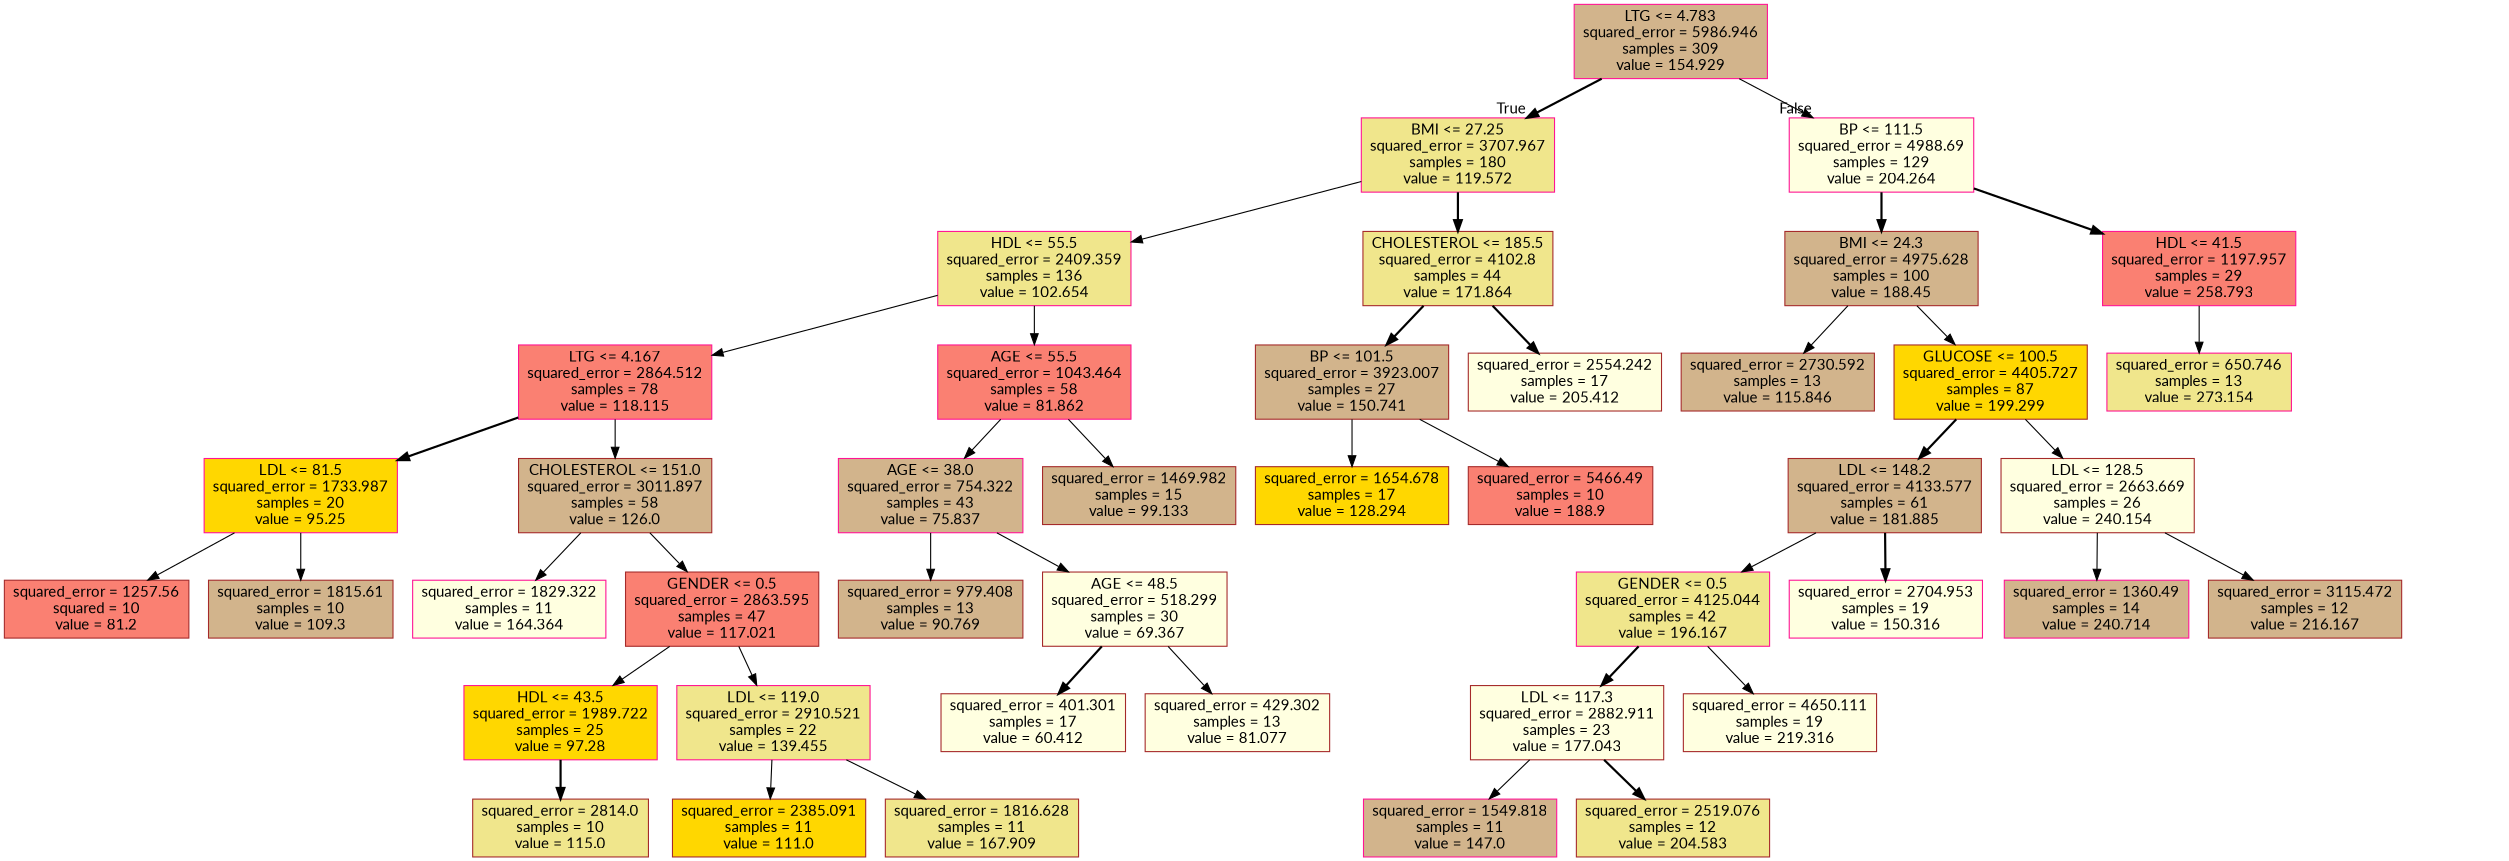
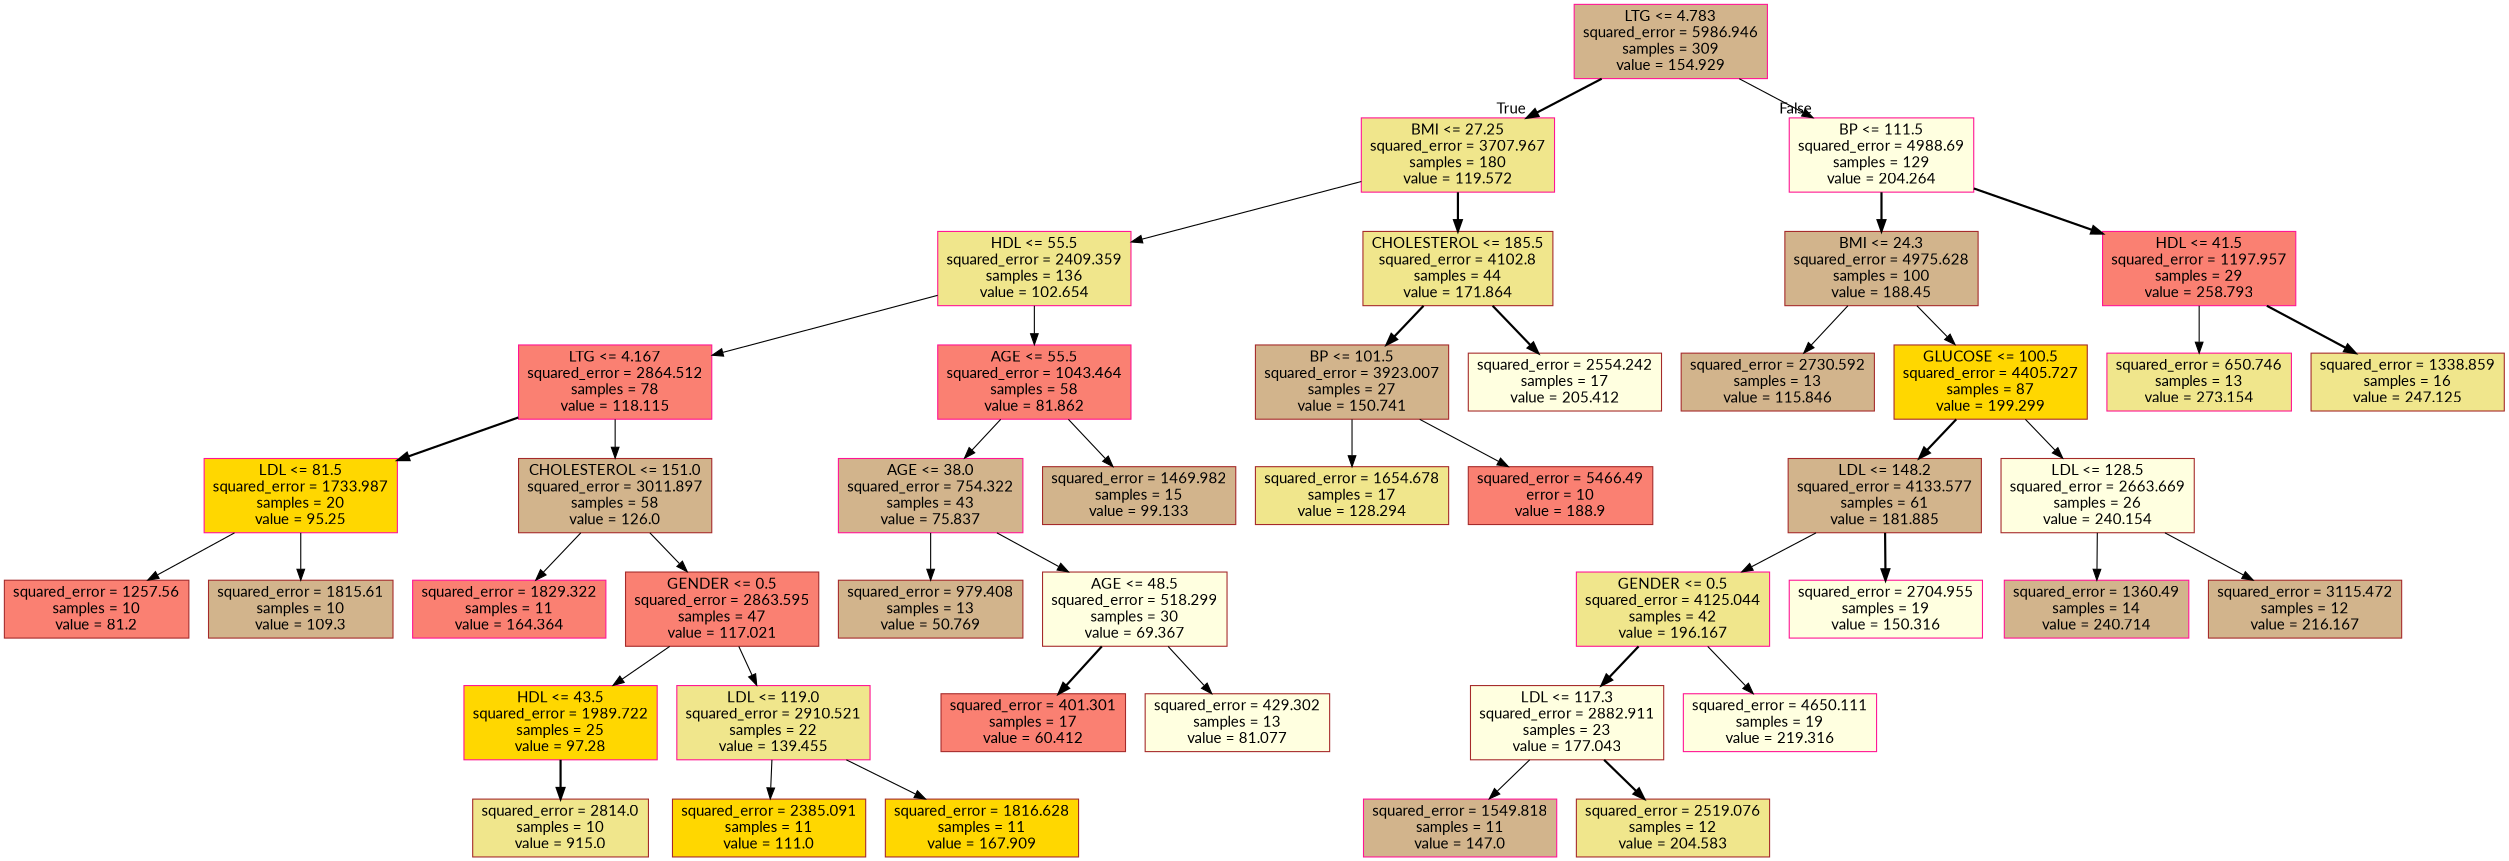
none -> (2408, 382)
(1352, 496) -> (1352, 496)
(1561, 496) -> (1561, 496)
(97, 609) -> (97, 609)
(509, 609) -> (509, 609)
(931, 609) -> (931, 609)
(1886, 609) -> (1886, 609)
(1033, 723) -> (1033, 723)
(1780, 723) -> (1780, 723)
(561, 828) -> (561, 828)
(982, 828) -> (982, 828)
